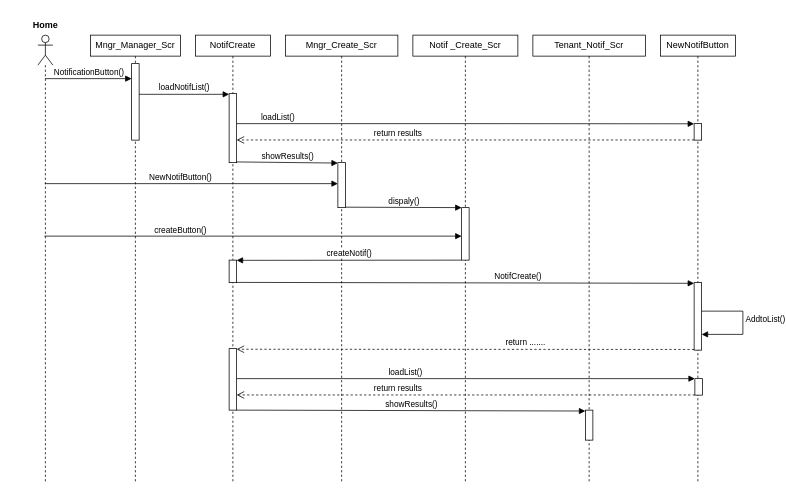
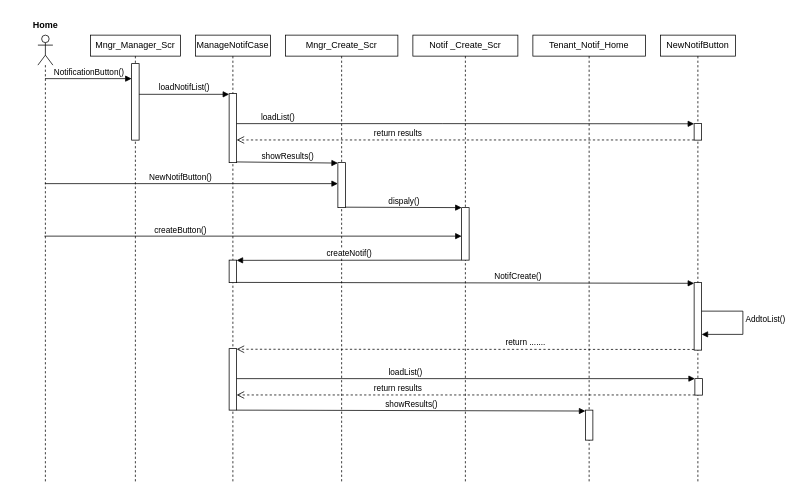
(233, 45) -> (233, 45)
(589, 45) -> (589, 45)
